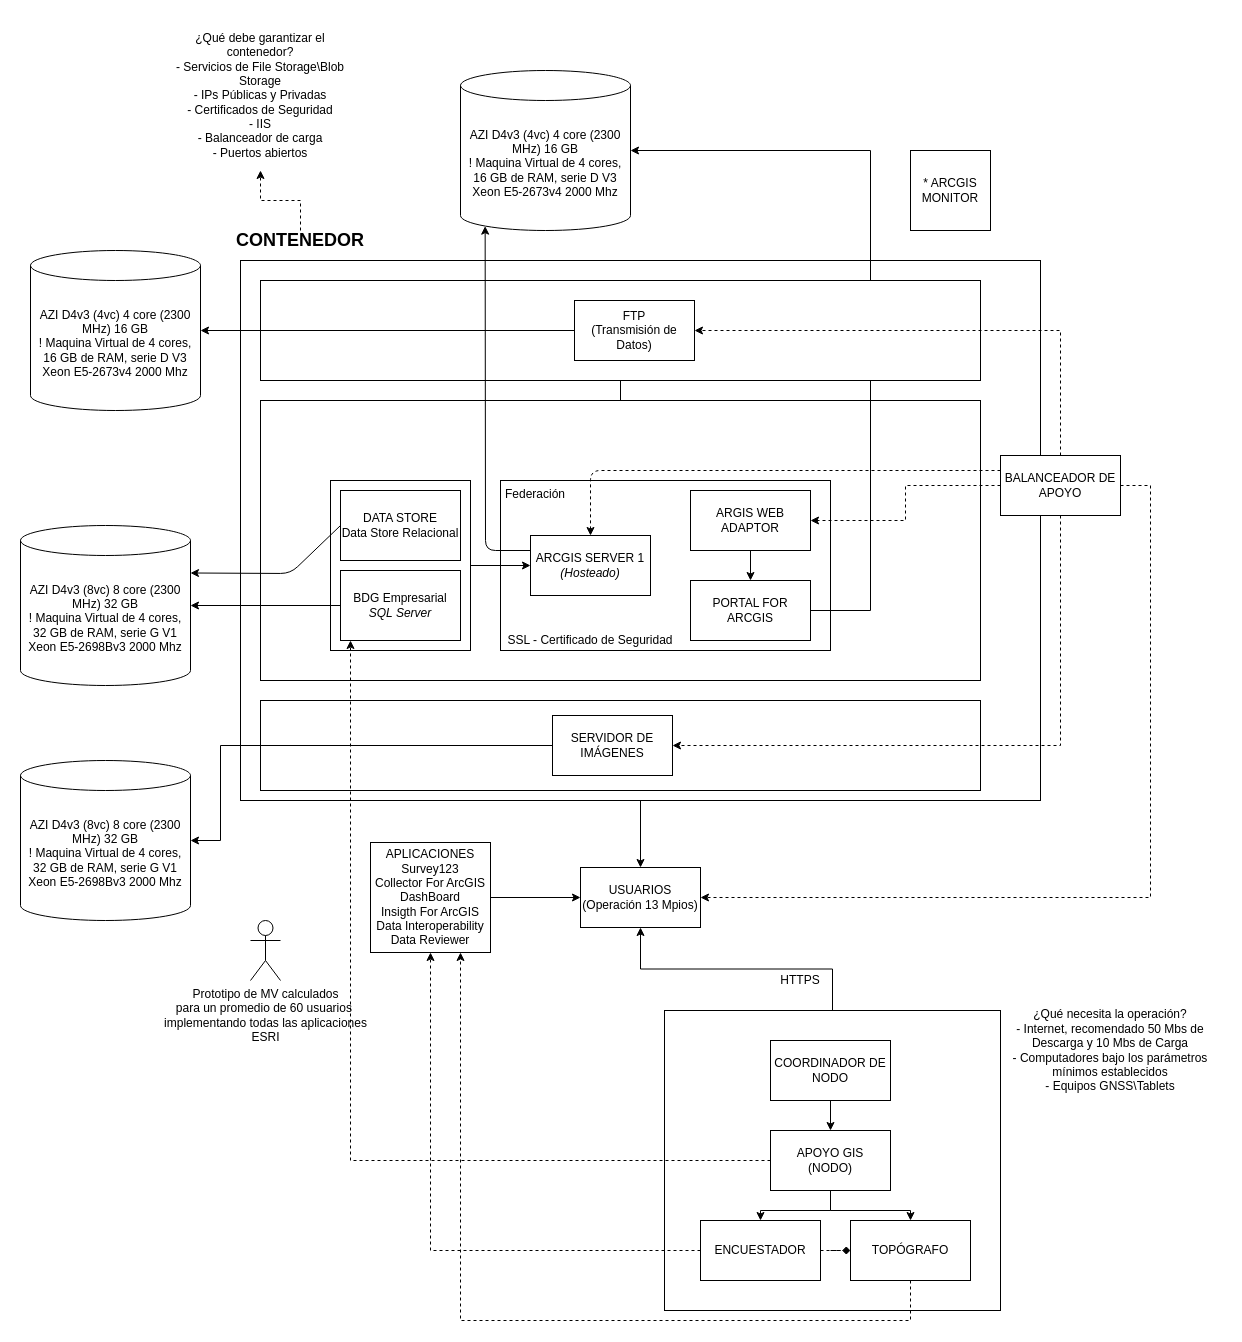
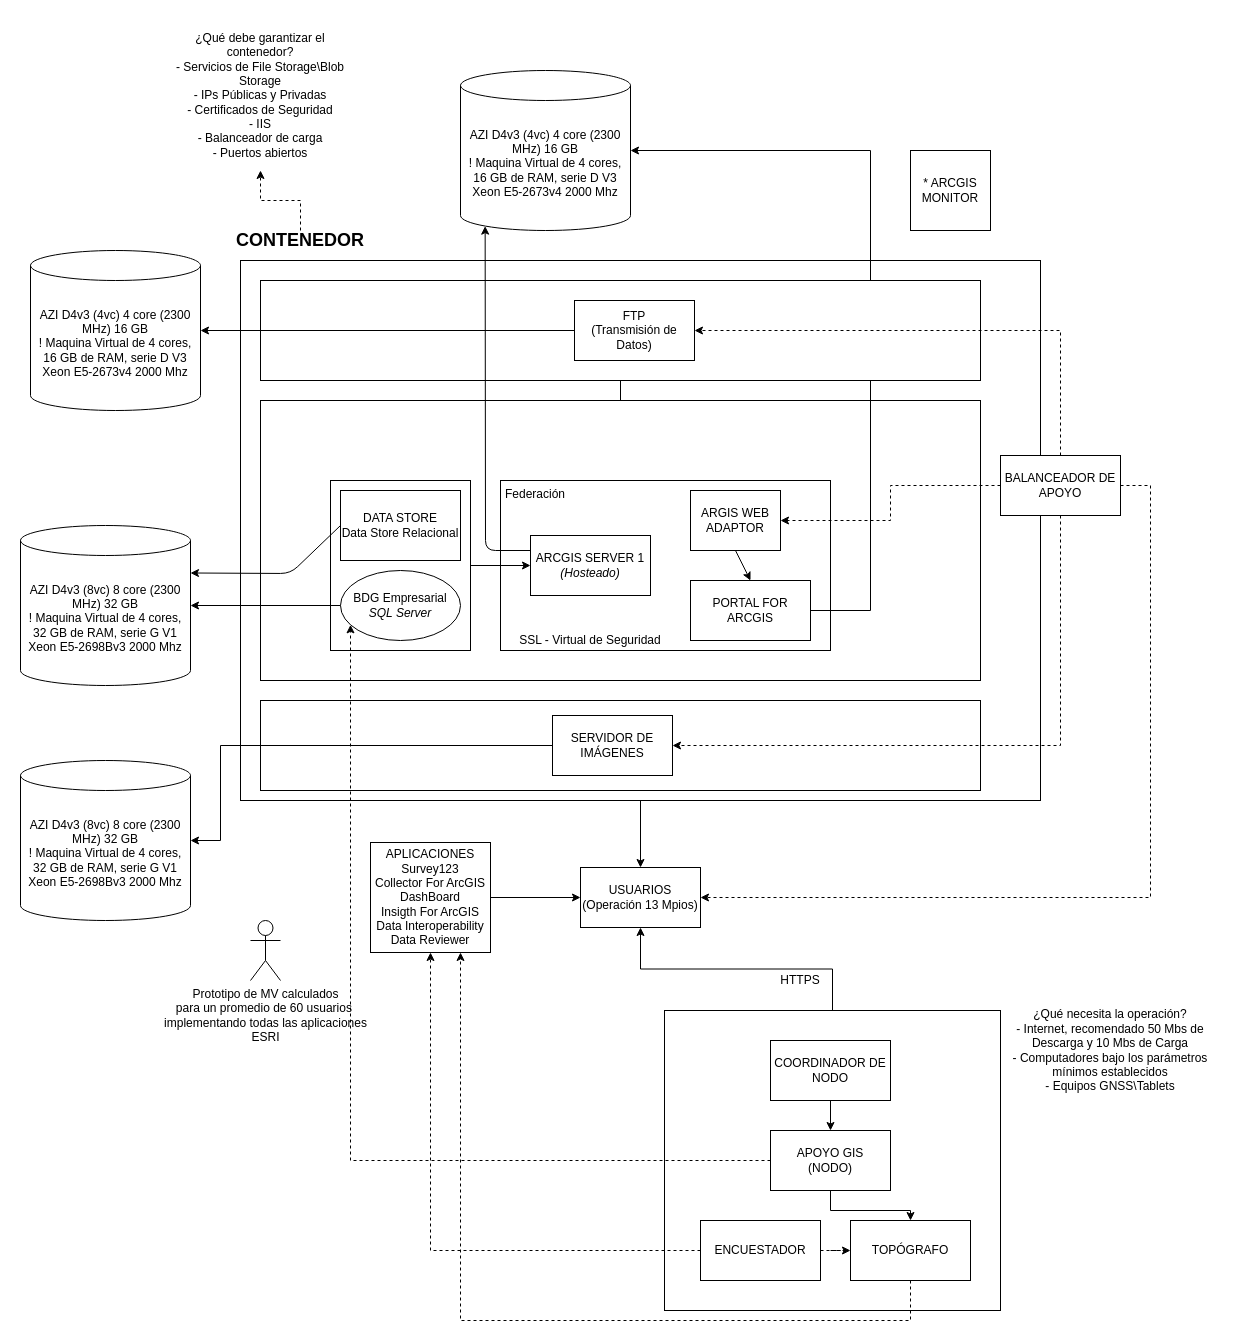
(772, 471) -> none
(751, 521) -> (736, 521)
(401, 606) -> (401, 606)
(591, 641) -> (591, 641)
(794, 1211) -> none
(842, 1251) -> (842, 1251)
